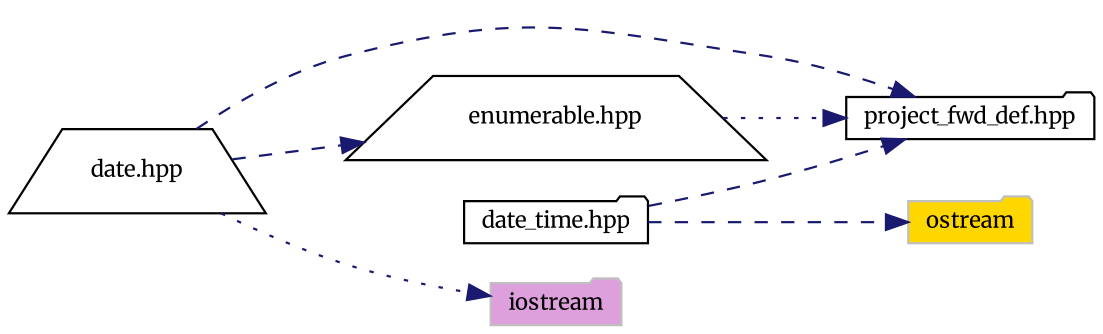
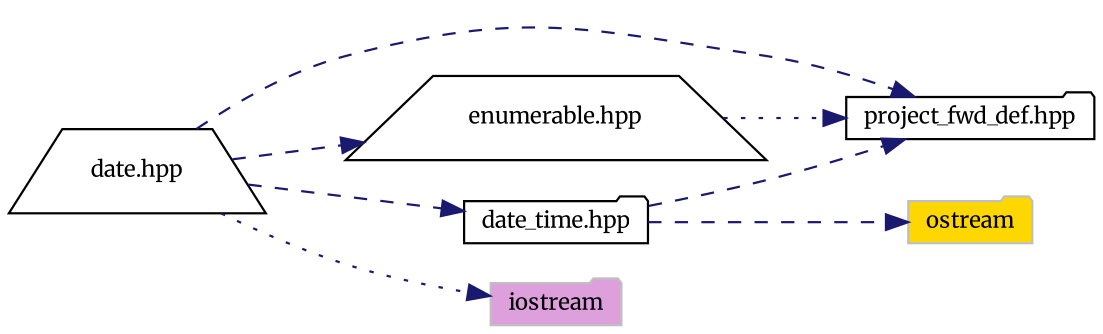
none -> (345, 196)
